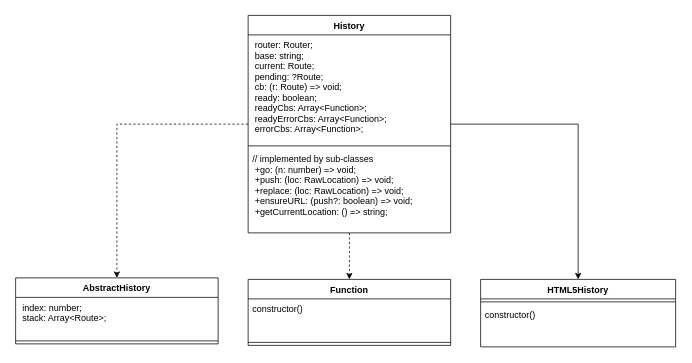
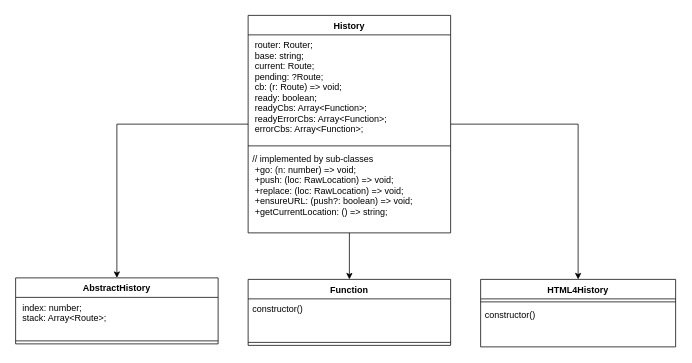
(117, 134) -> (117, 134)
(349, 253) -> (349, 253)
(578, 290) -> (578, 290)
